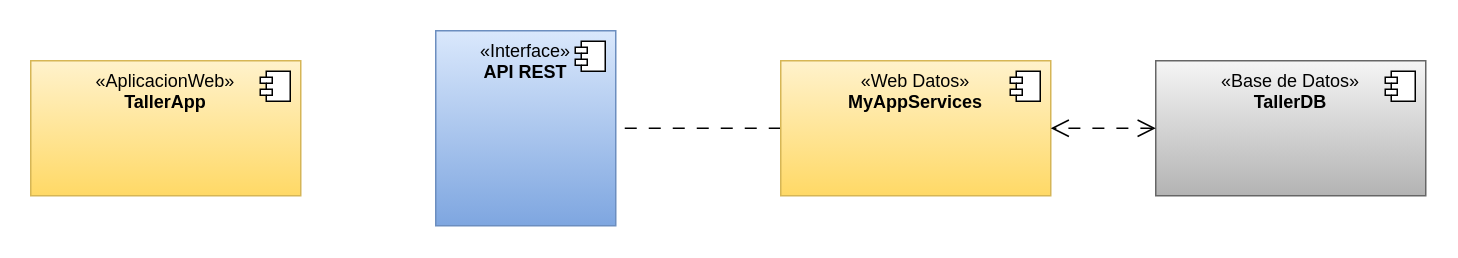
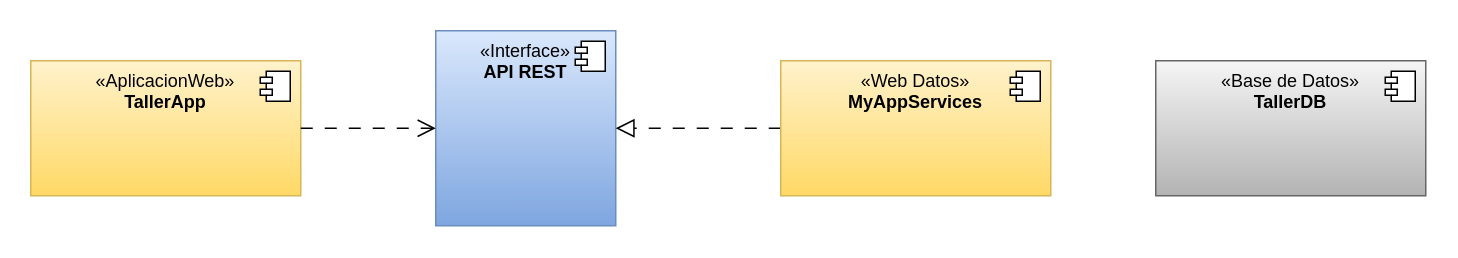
none -> (330, 128)
(626, 128) -> (635, 128)
(1068, 128) -> none
